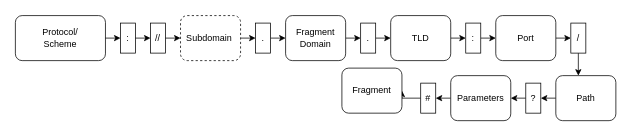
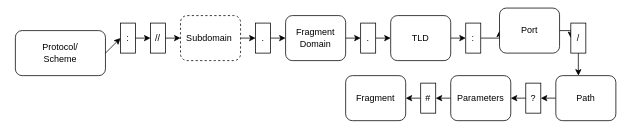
(60, 38) -> (60, 53)
(525, 38) -> (529, 30)
(372, 90) -> (375, 98)
